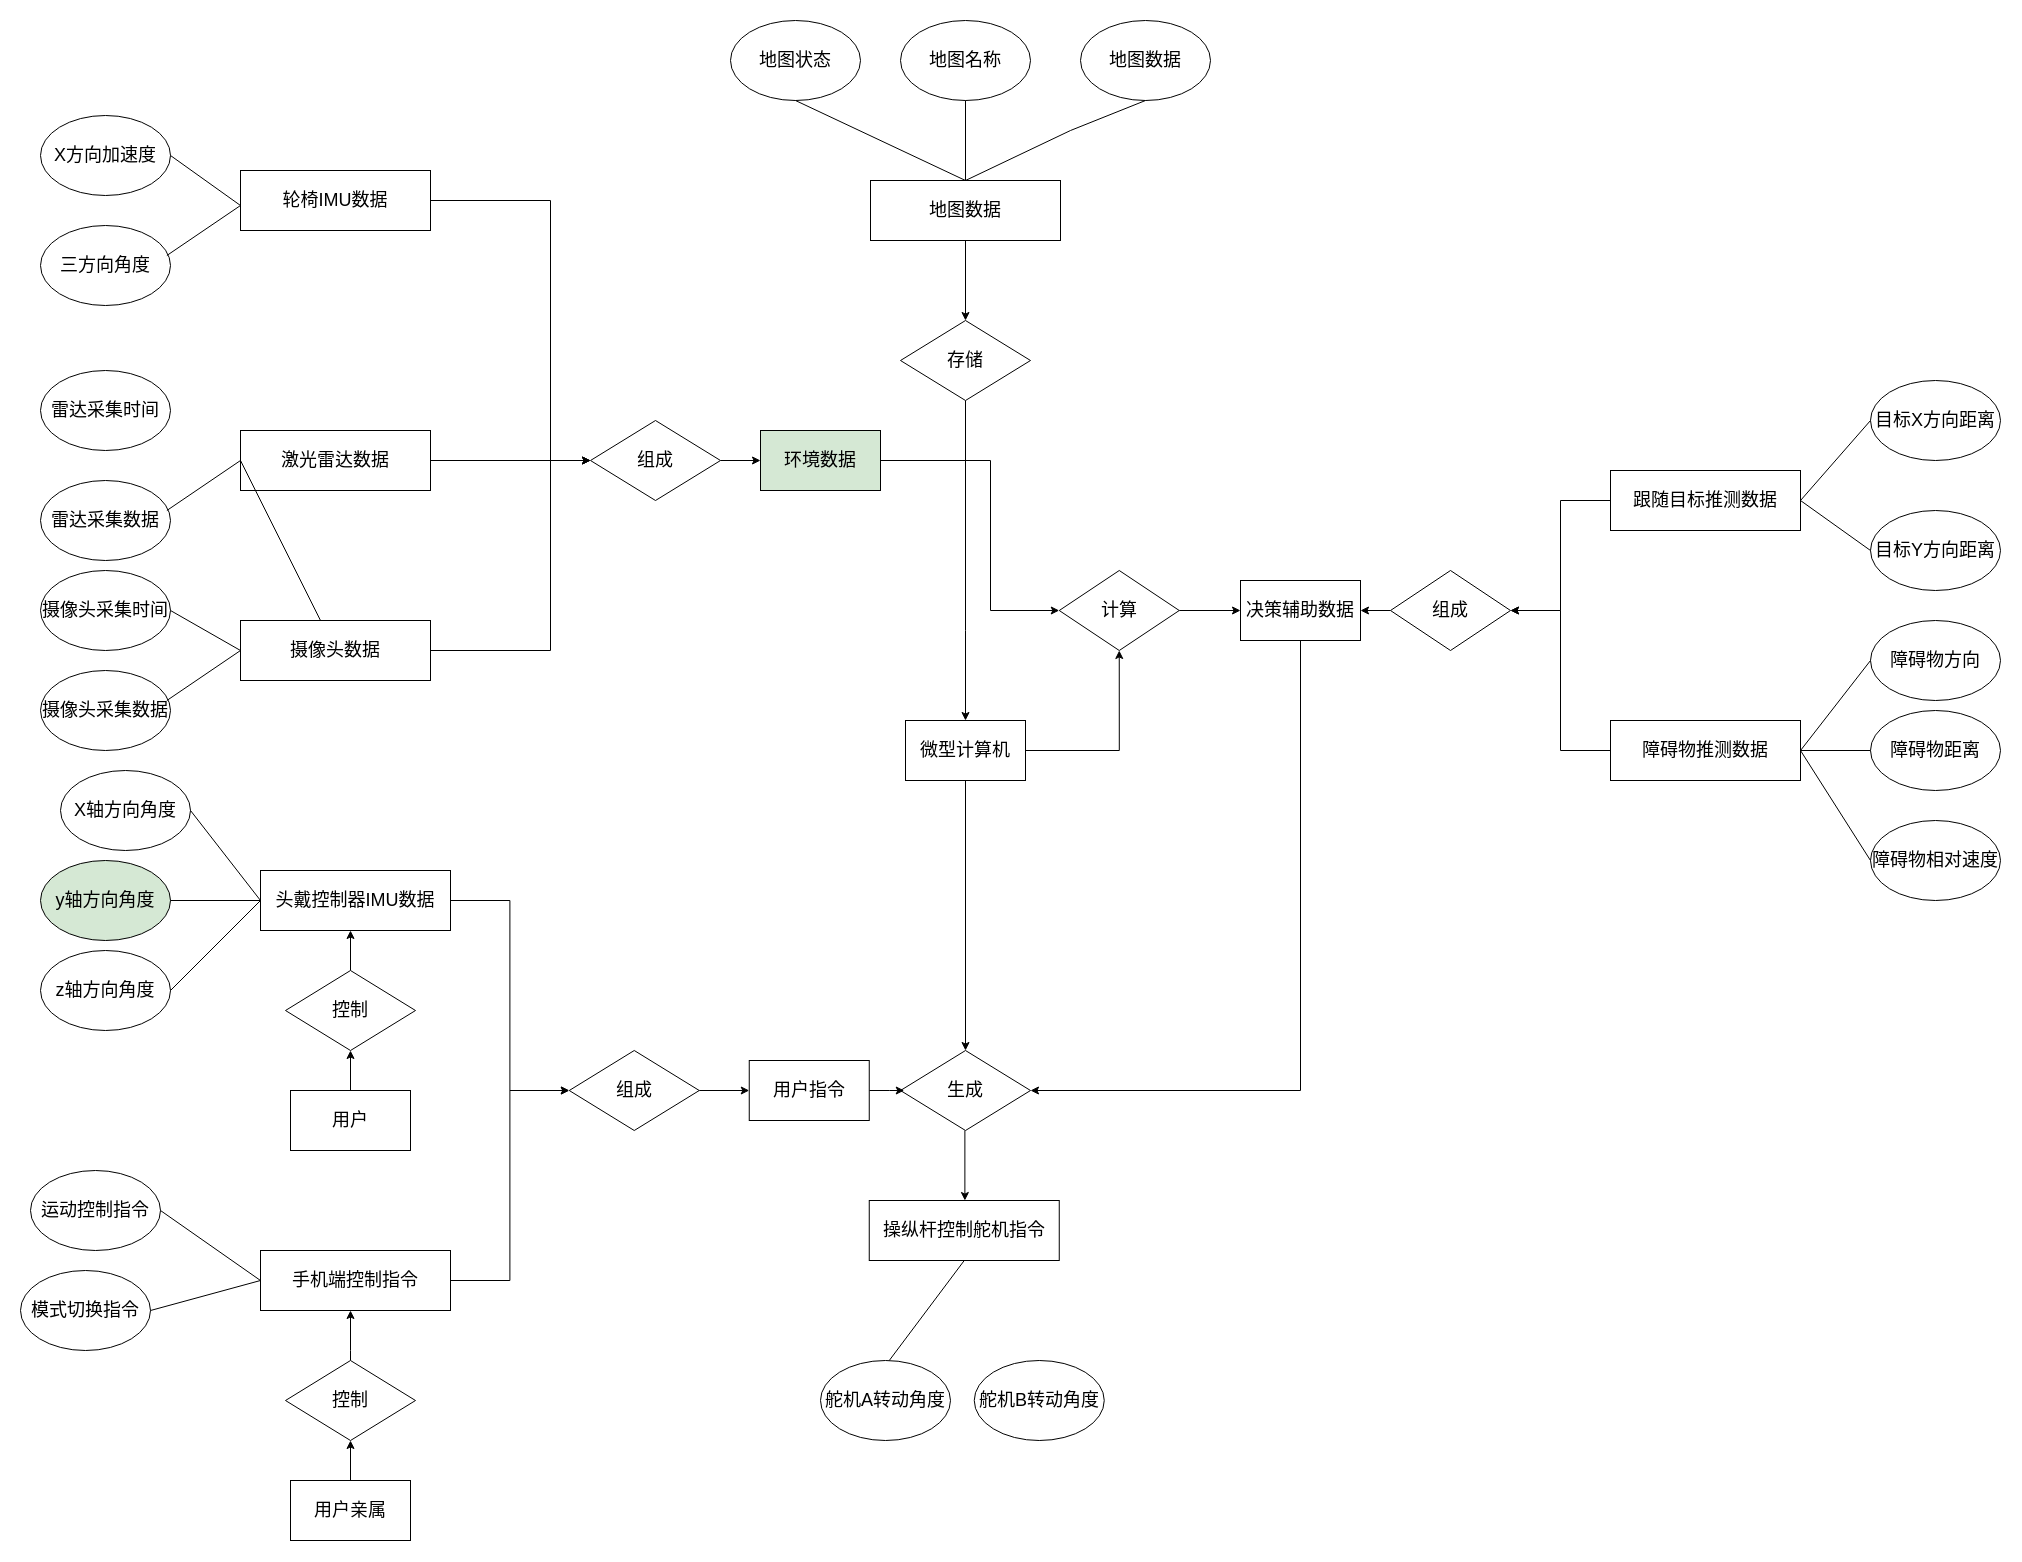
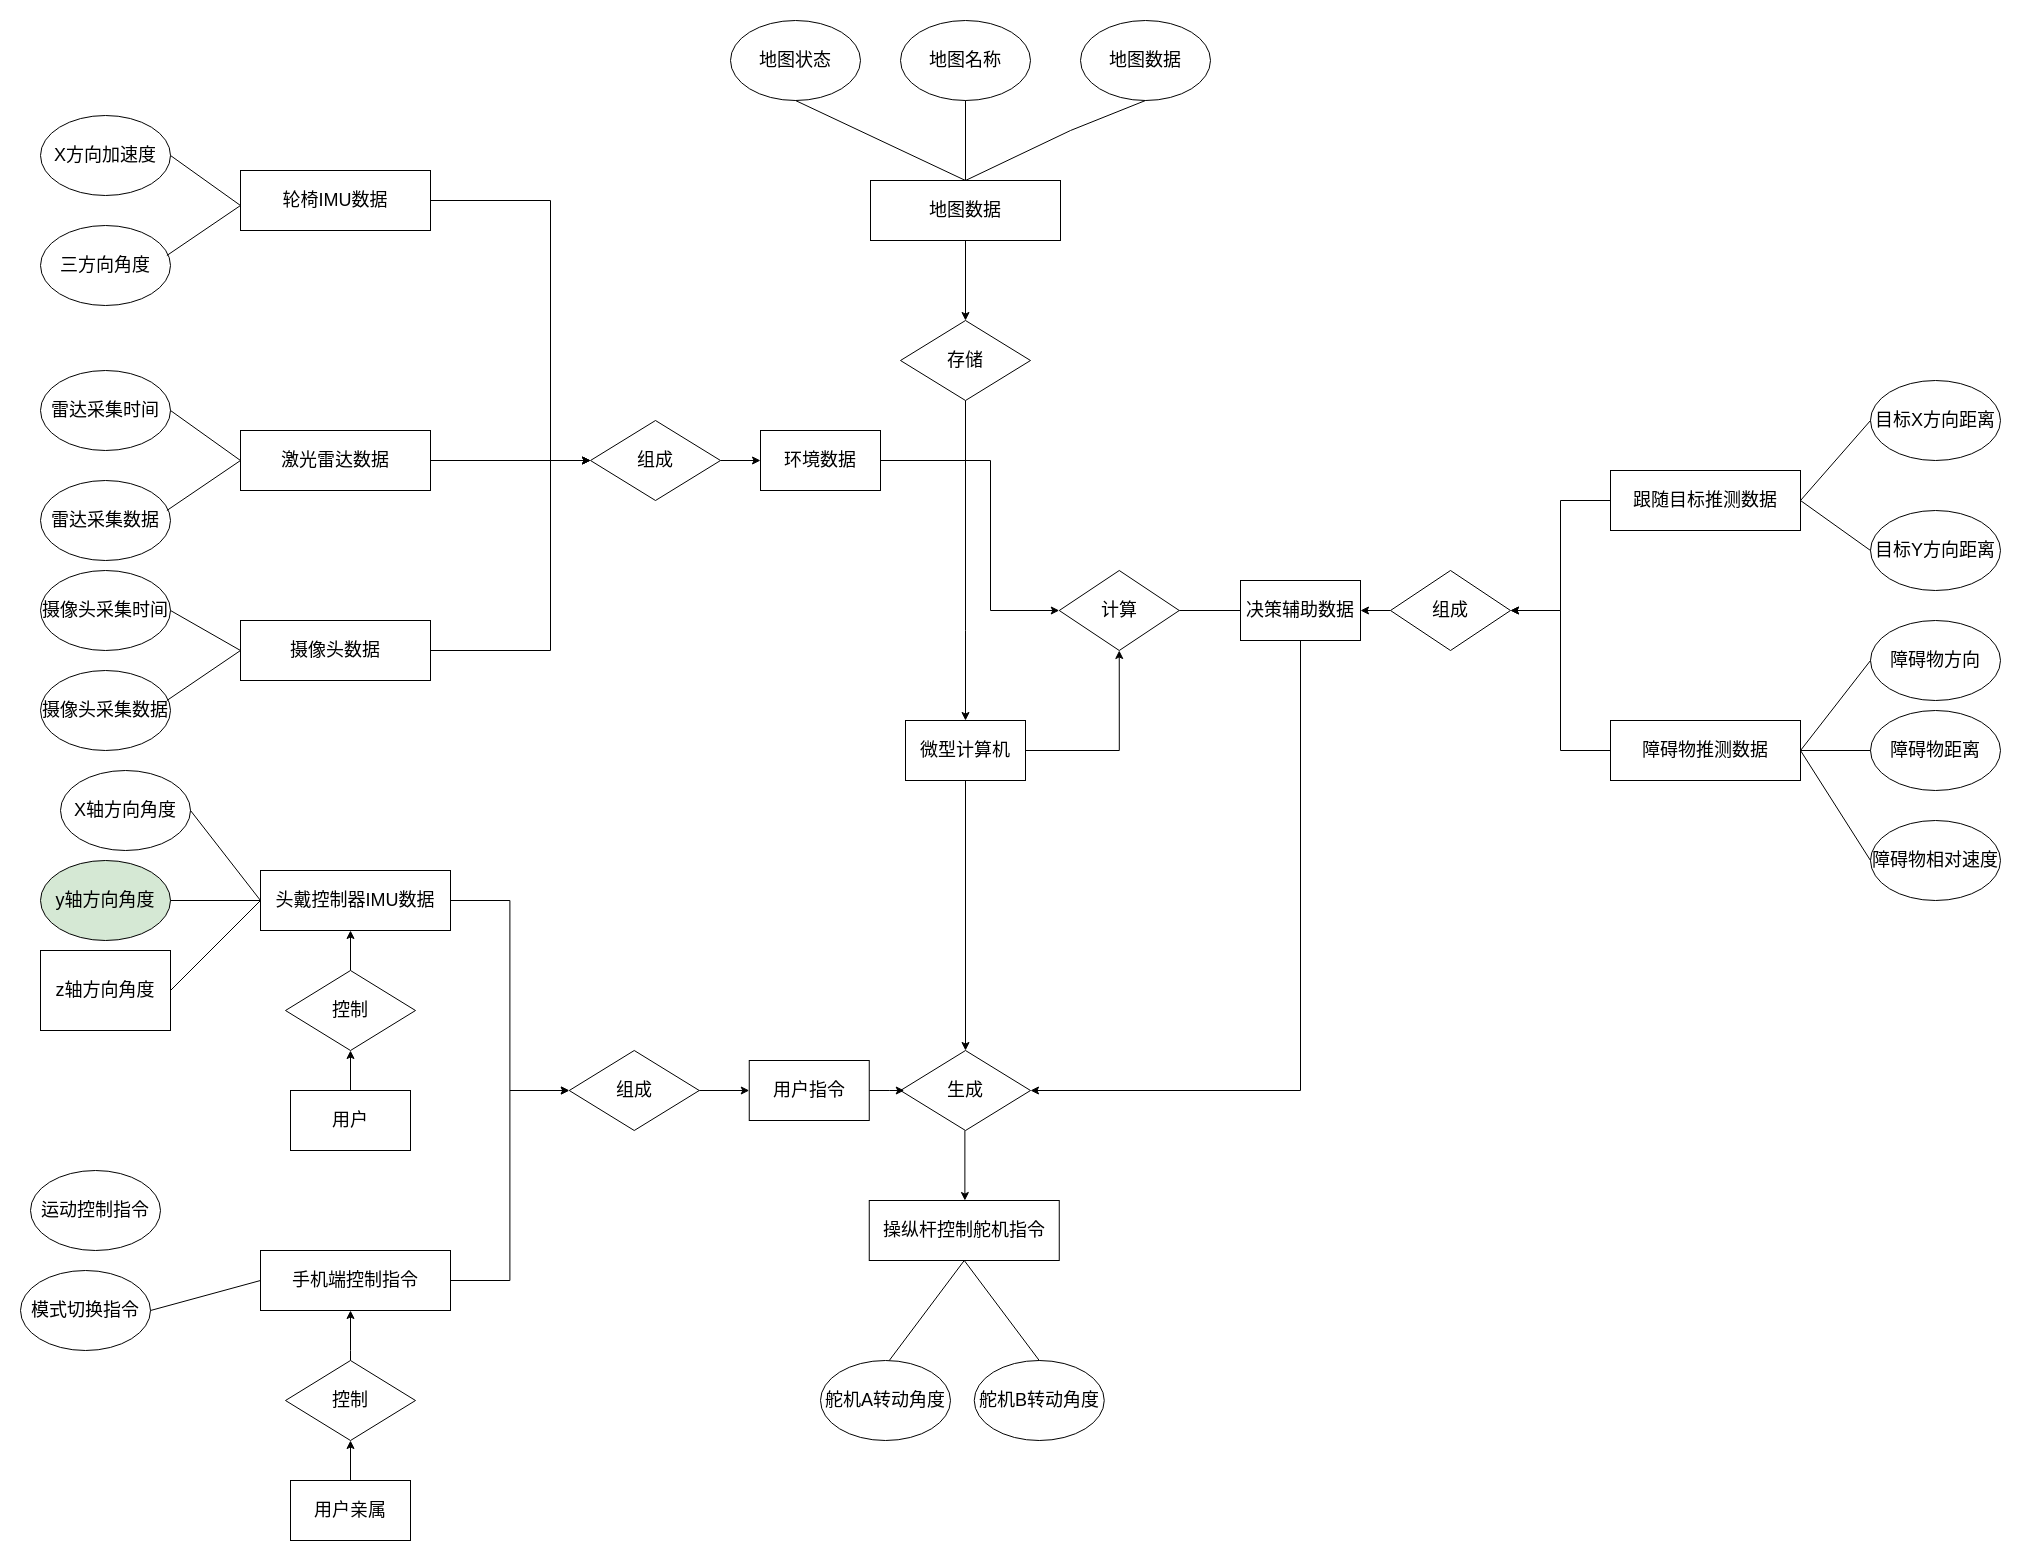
(821, 461) -> (821, 461)
(281, 541) -> (205, 435)
(1232, 611) -> (1235, 611)
(106, 991) -> (106, 991)
(210, 1245) -> none
none -> (1003, 1312)
